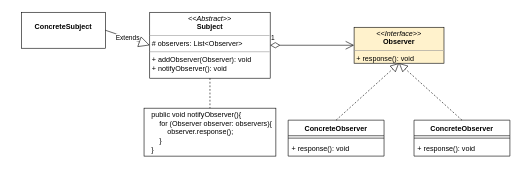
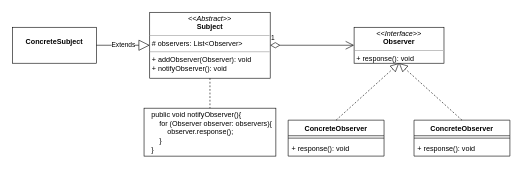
(63, 30) -> (54, 45)
(399, 45) -> (399, 45)
